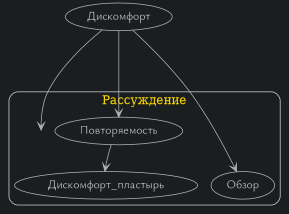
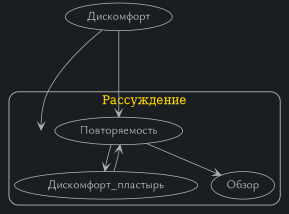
(185, 85) -> (180, 158)
none -> (117, 162)
